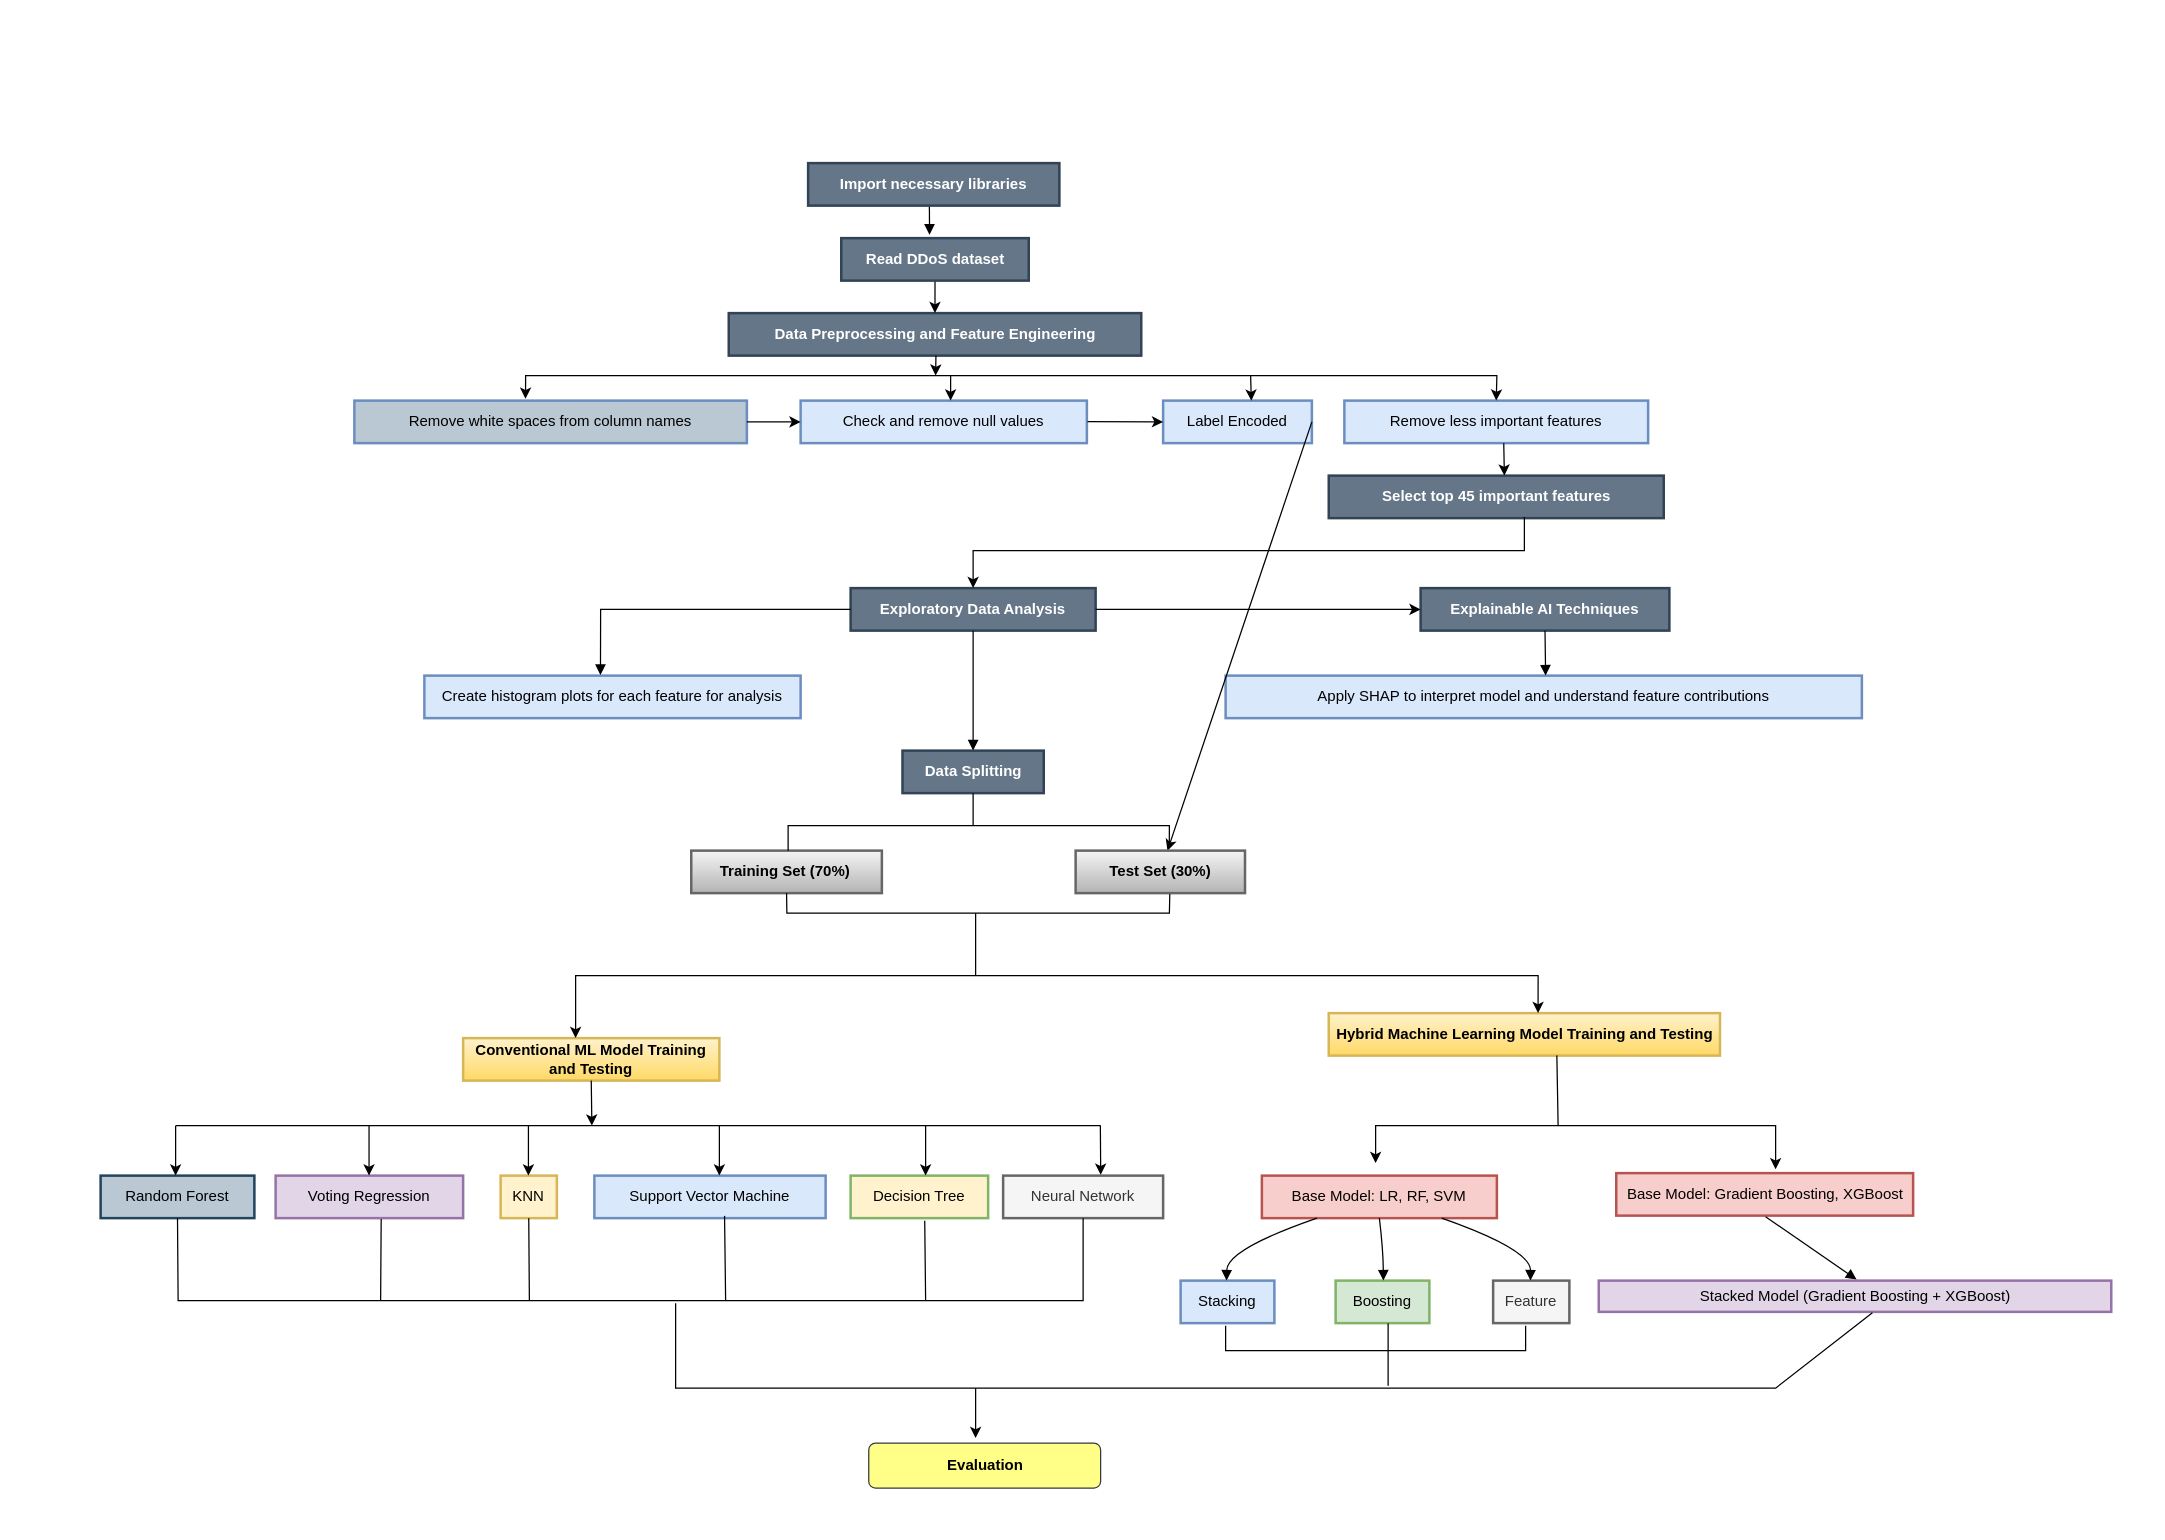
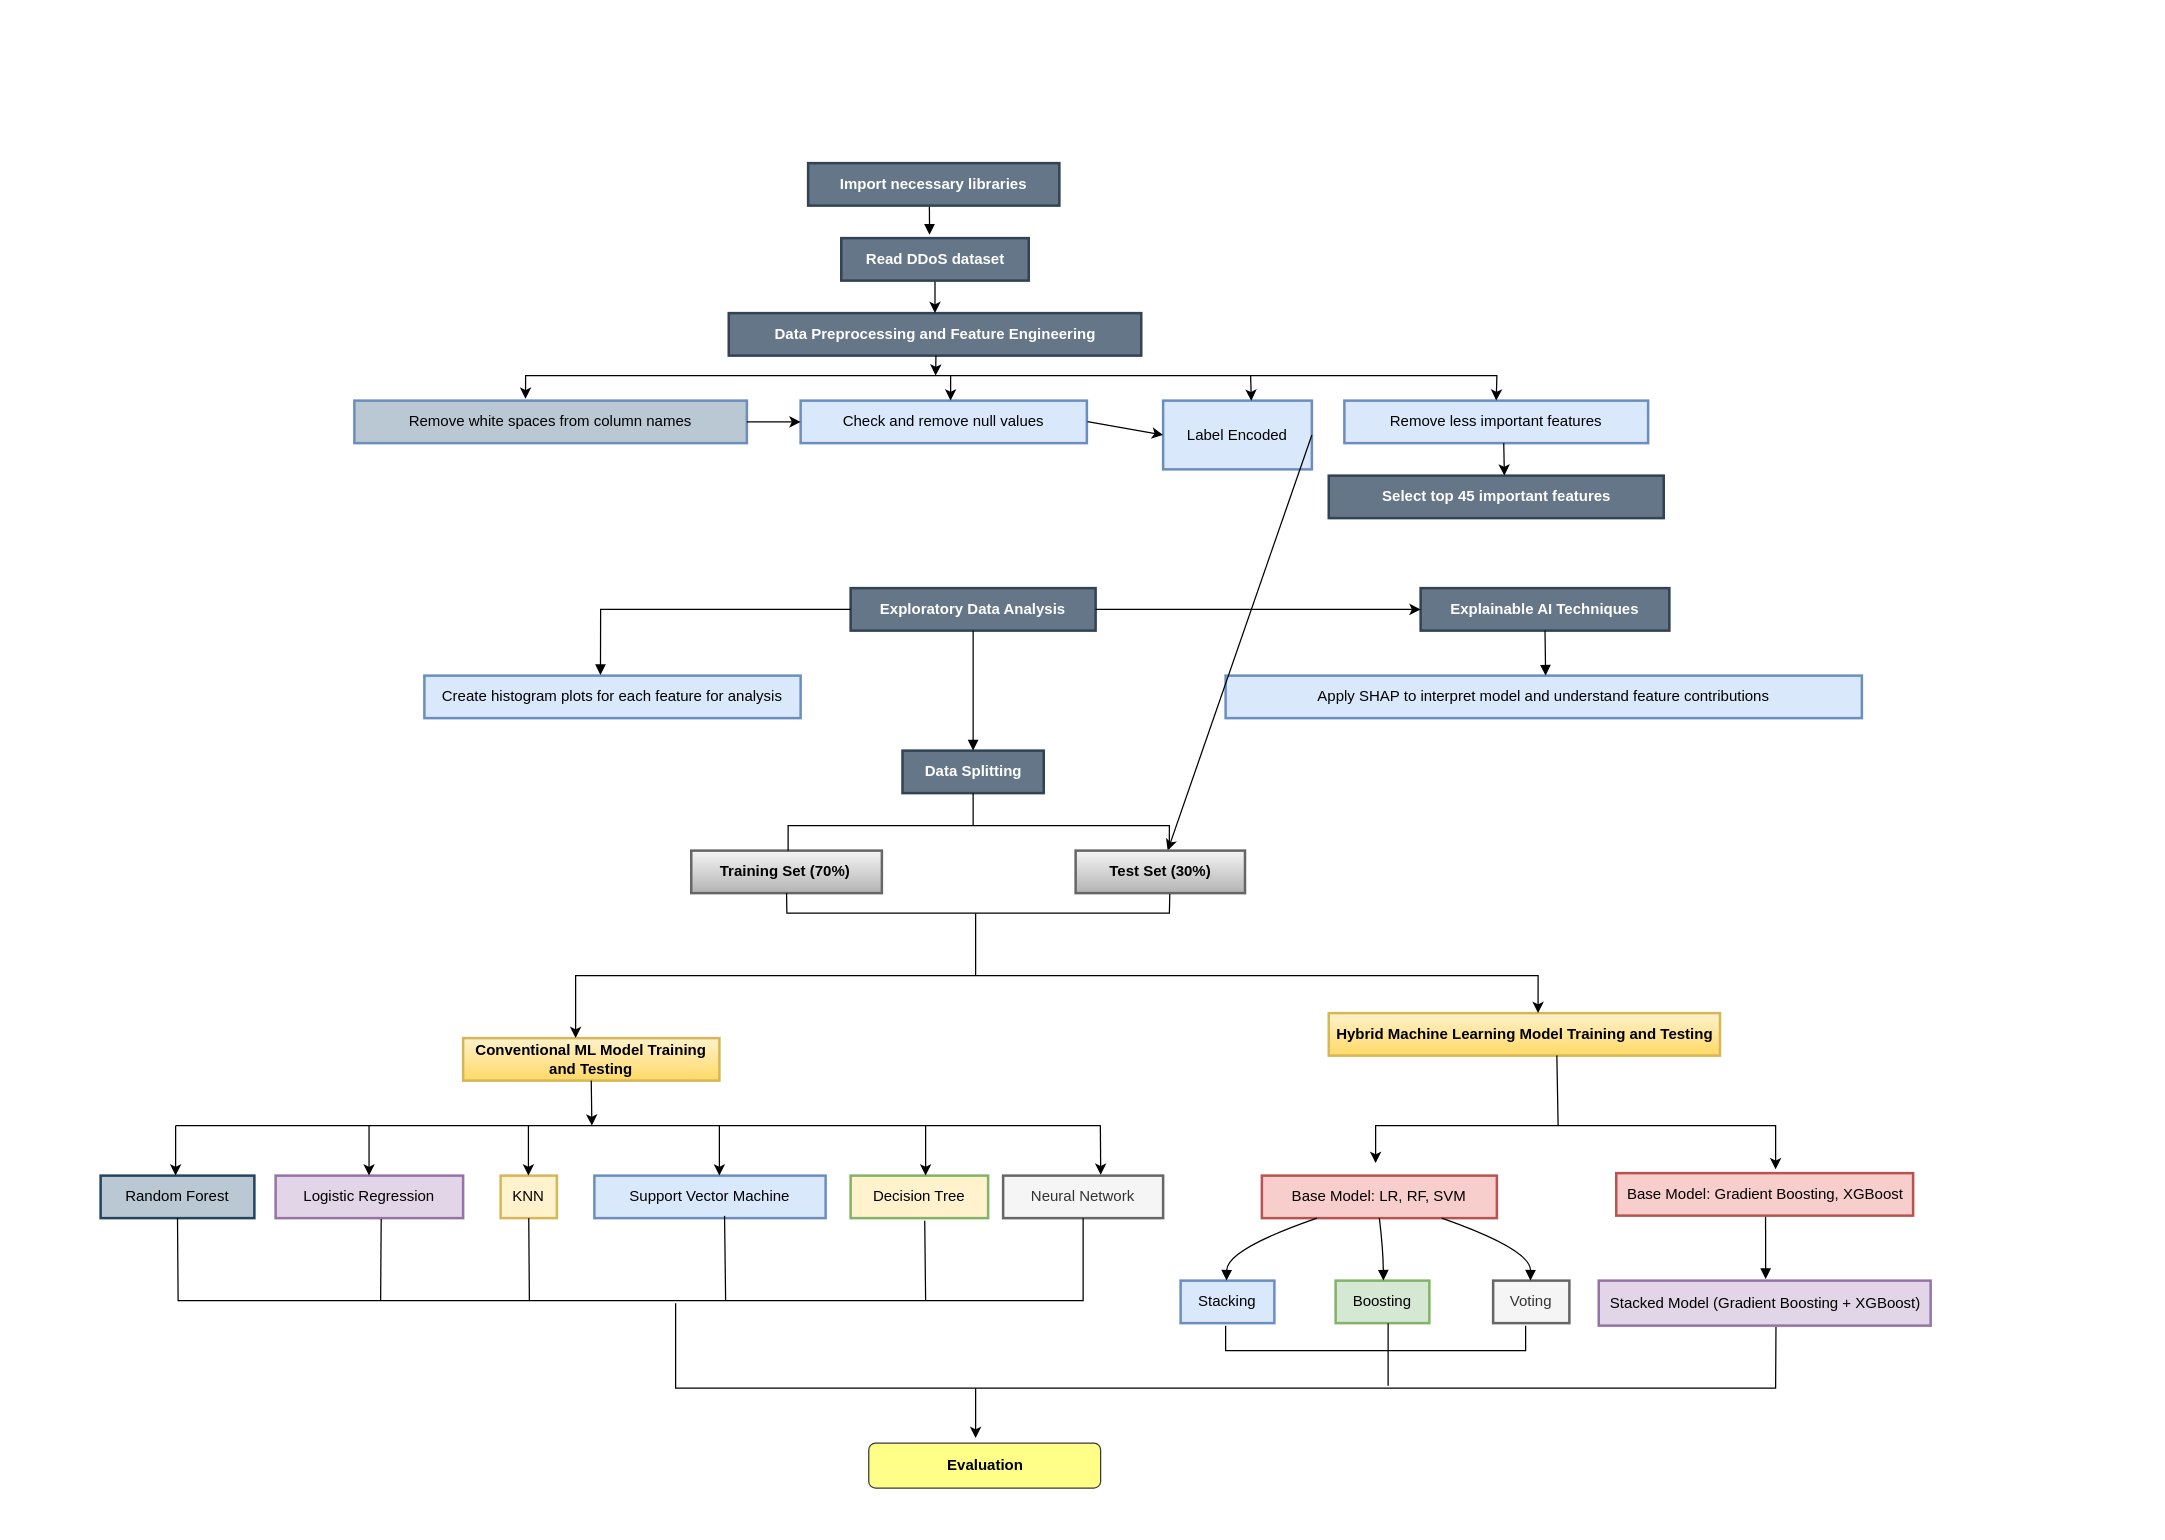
(1238, 422) -> (1238, 435)
(1105, 551) -> none
(369, 1197) -> (369, 1197)
(1855, 1296) -> (1765, 1303)
(1531, 1302) -> (1531, 1302)
